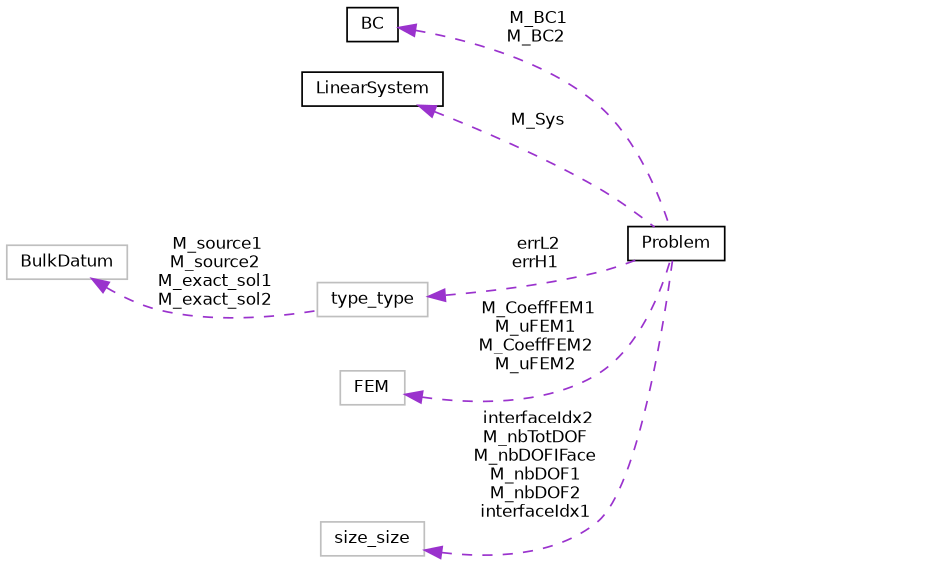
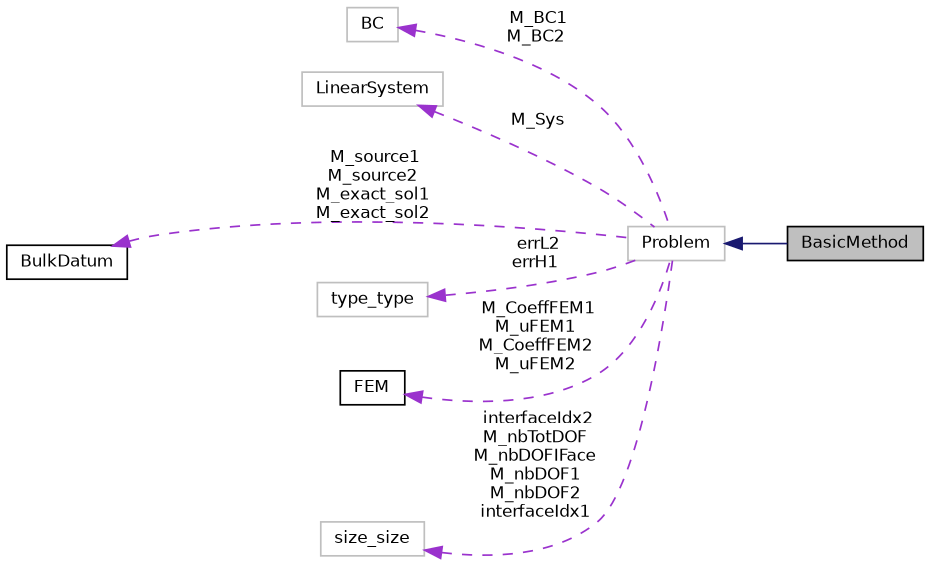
(373, 25) -> (373, 25)
(373, 89) -> (373, 89)
(676, 244) -> (676, 244)
none -> (855, 244)
(67, 262) -> (67, 262)
(209, 317) -> (378, 222)
(373, 388) -> (373, 388)
